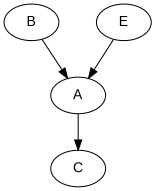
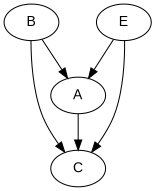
none -> (36, 95)
none -> (120, 95)
